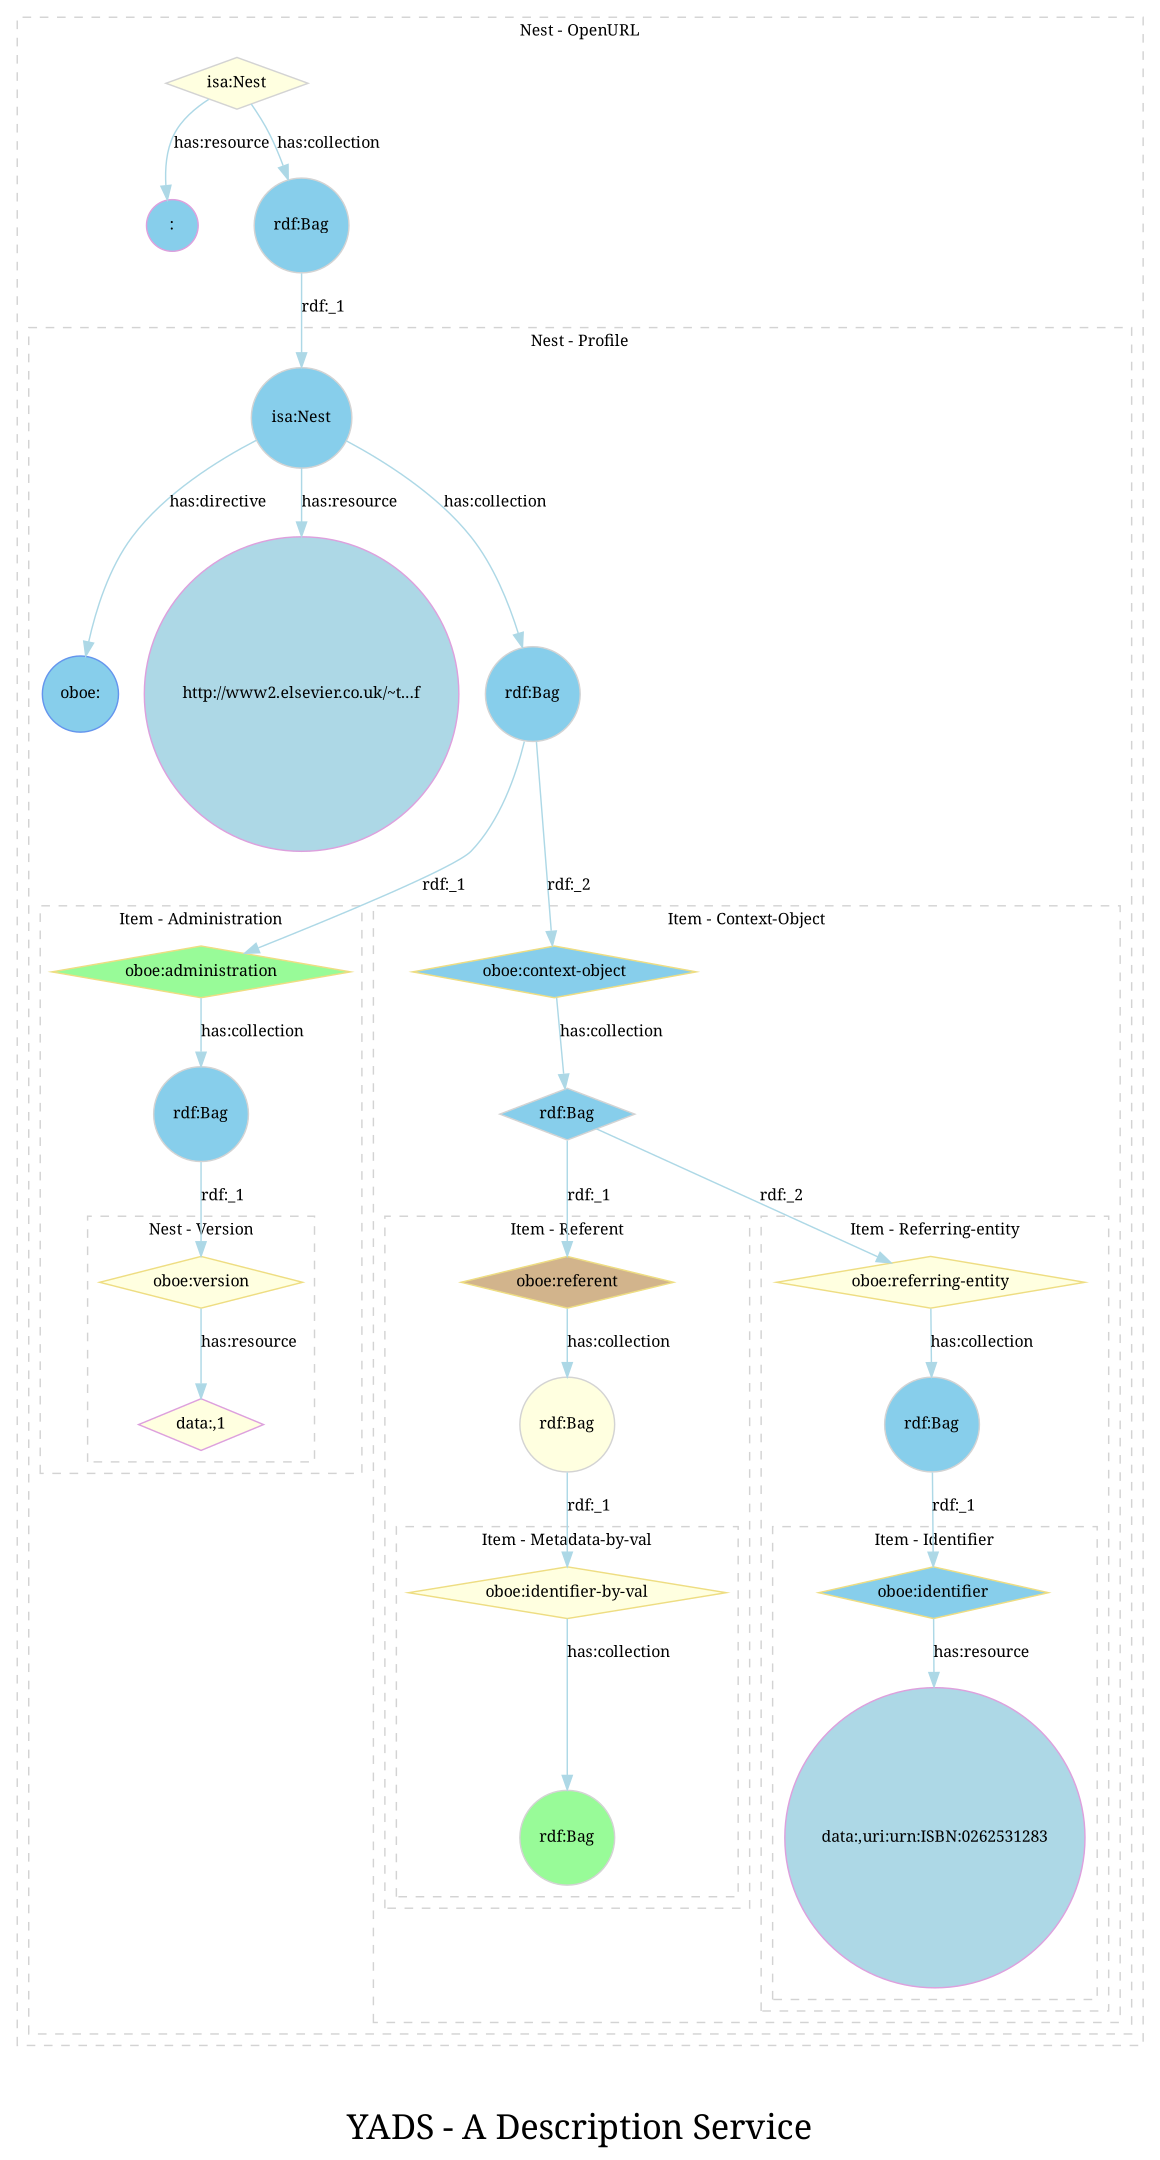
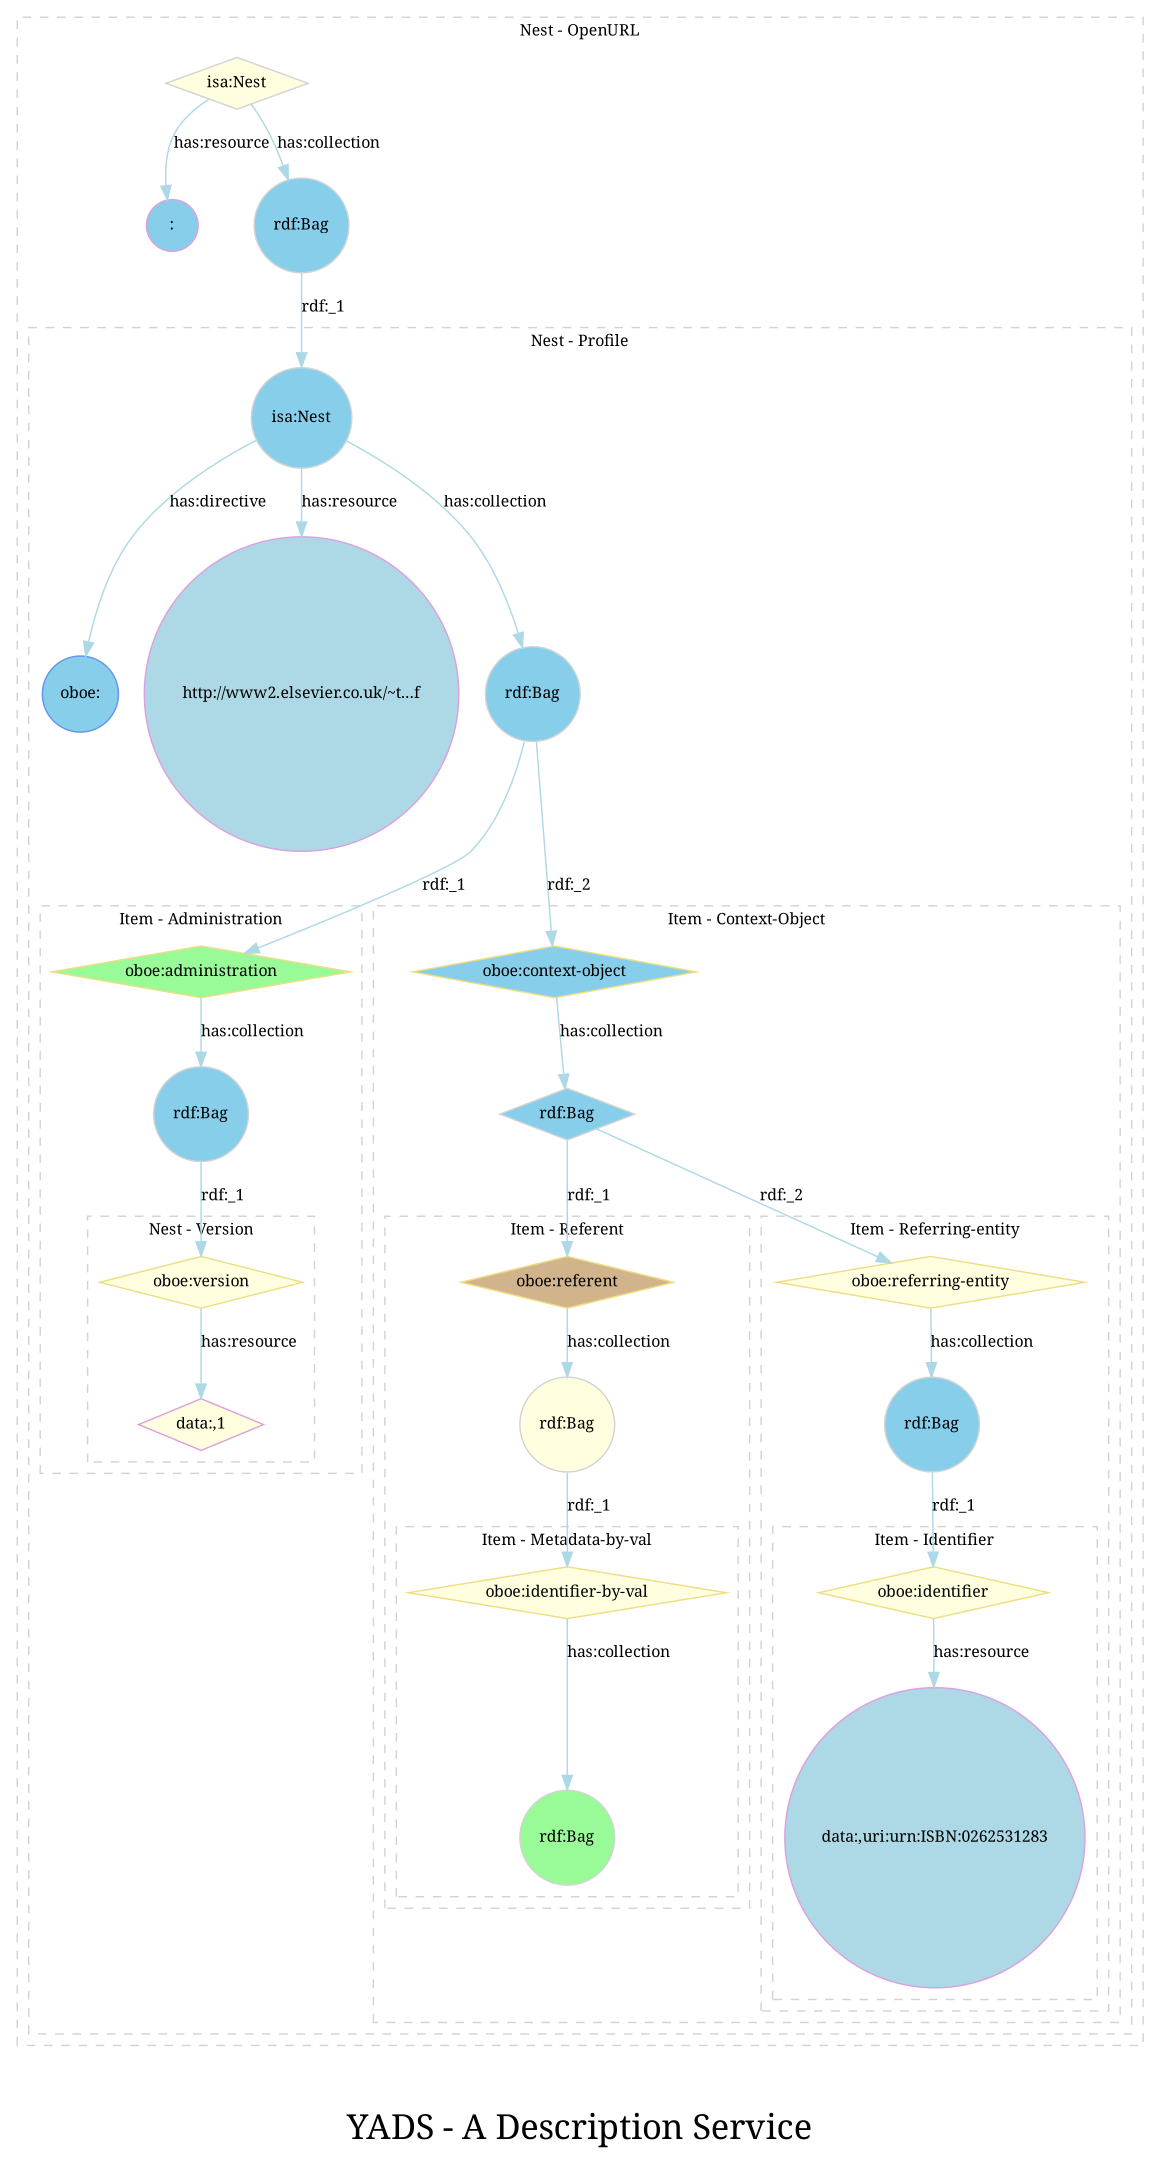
(933, 1593) -> (933, 1593)
